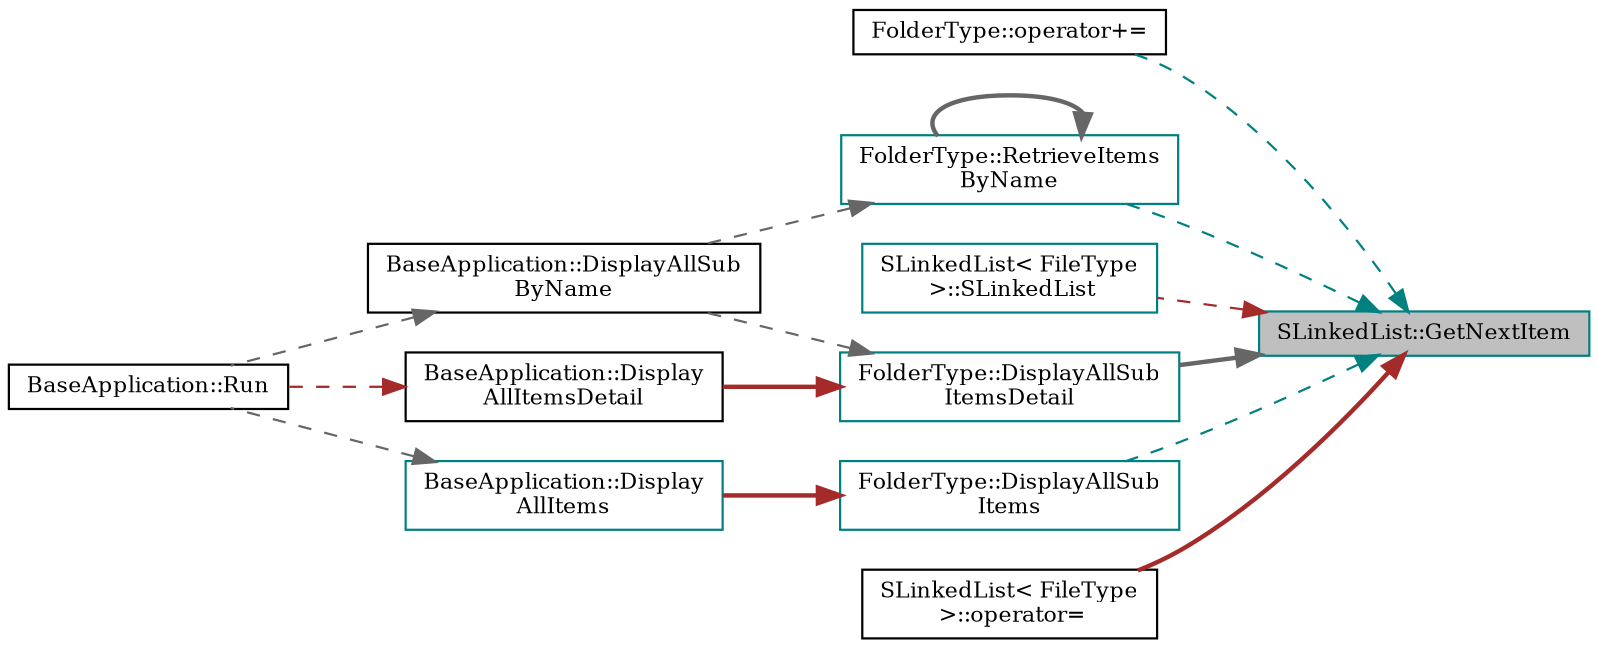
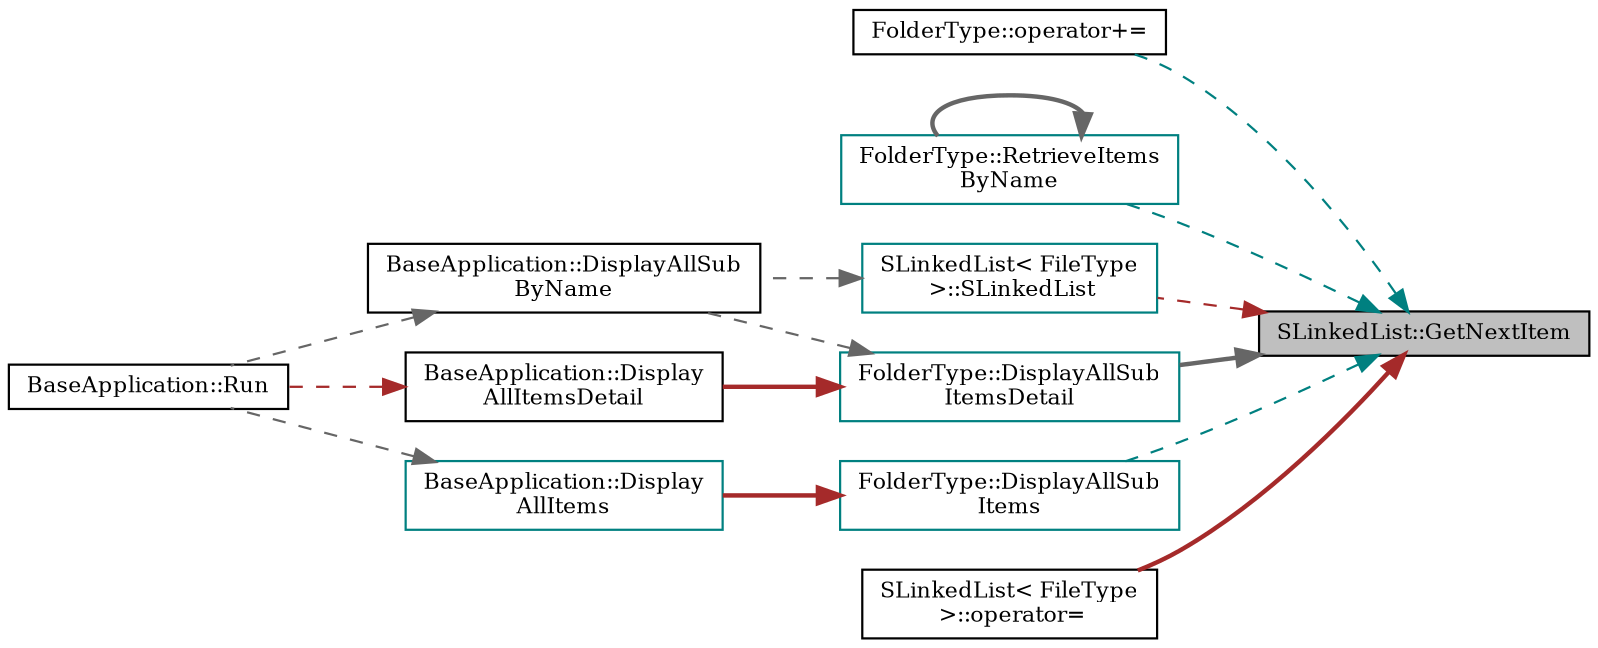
(776, 227) -> (800, 278)
(1424, 334) -> (1424, 334)
